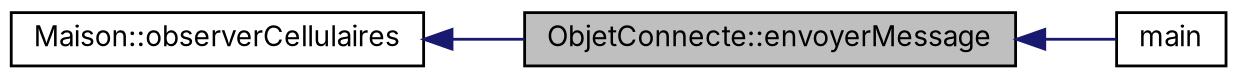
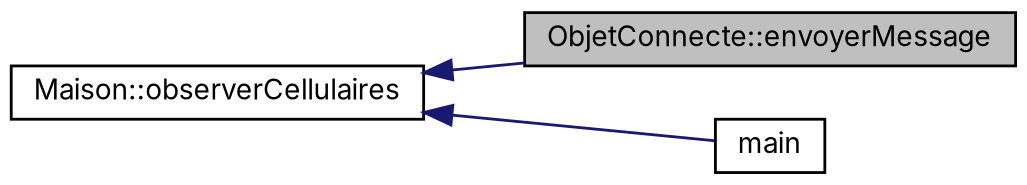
(1081, 39) -> (583, 128)
